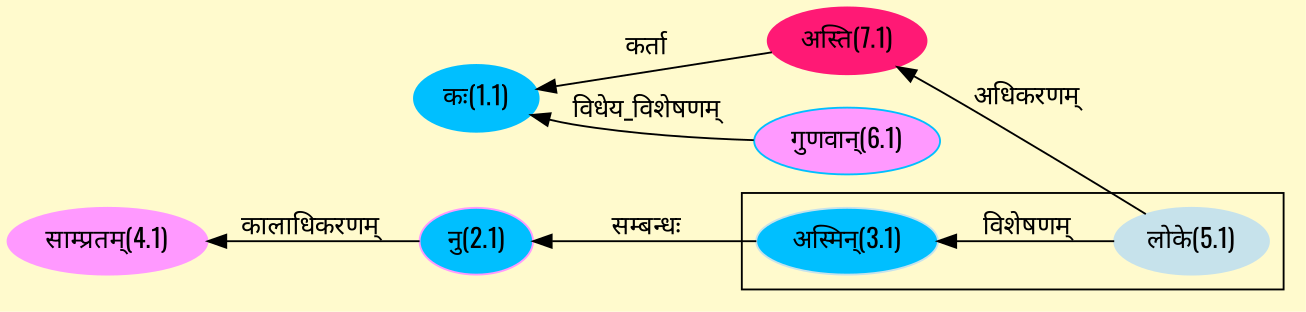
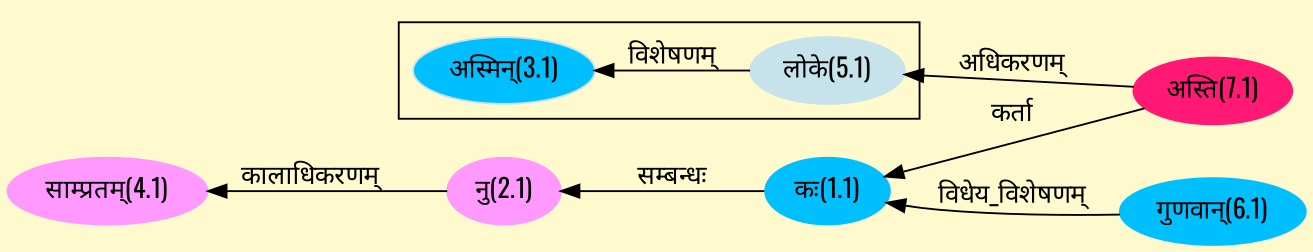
(847, 141) -> (1213, 212)
(1030, 144) -> (1029, 81)
(476, 241) -> (504, 191)
(654, 241) -> (672, 191)
